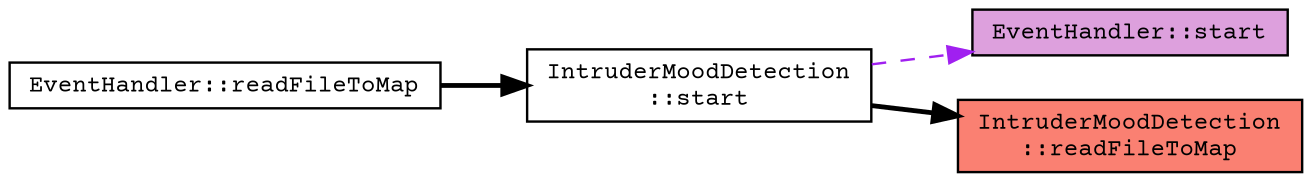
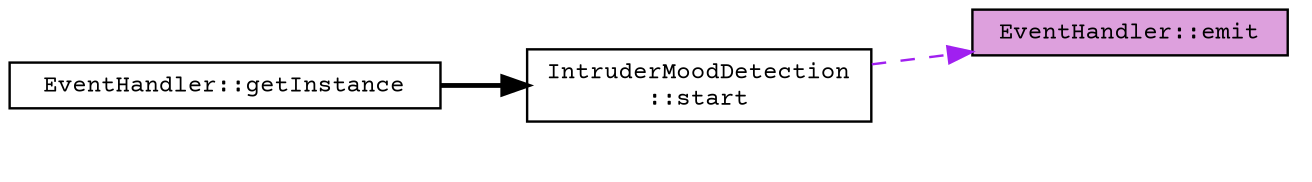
(1130, 32) -> (1130, 32)
(225, 85) -> (225, 85)
(1130, 136) -> none
